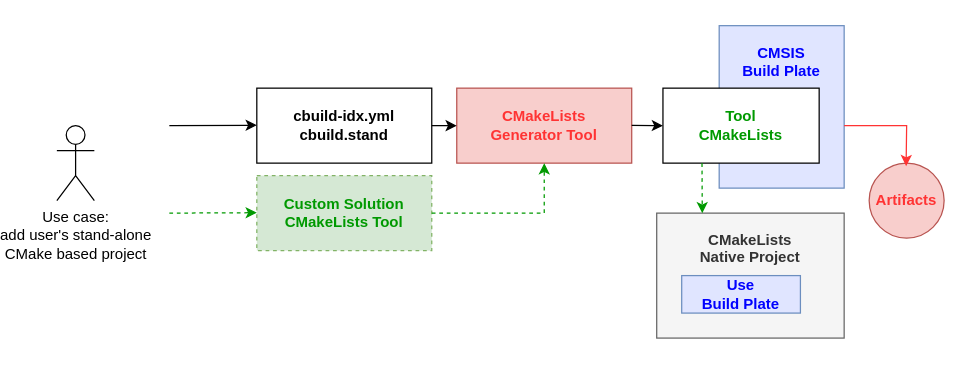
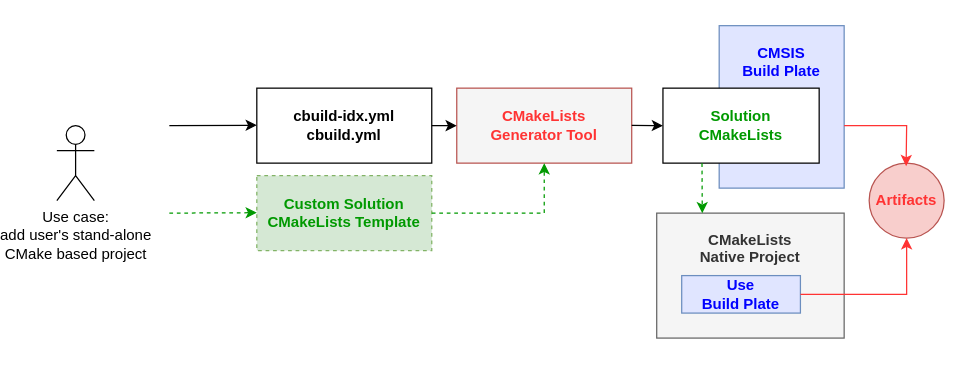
(344, 126) -> (344, 126)
(544, 126) -> (544, 126)
(741, 126) -> (741, 126)
(344, 213) -> (344, 213)
none -> (878, 294)
